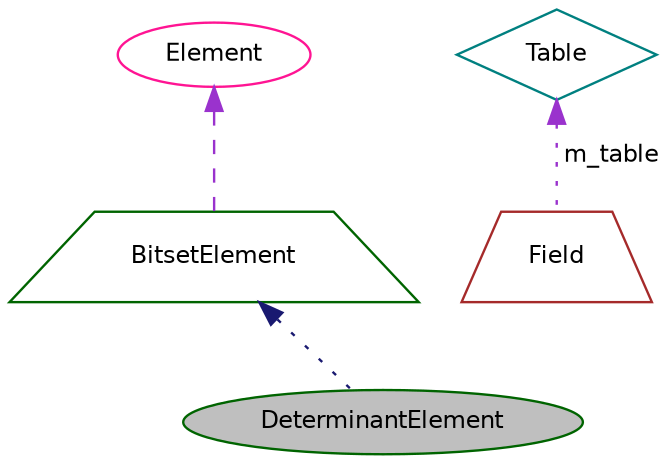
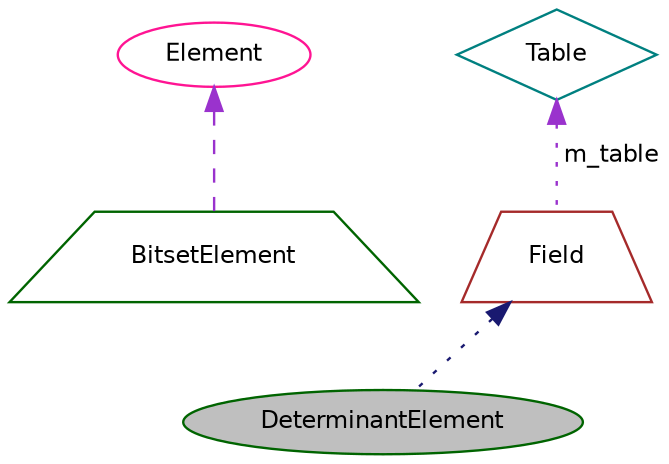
(315, 355) -> (454, 355)
